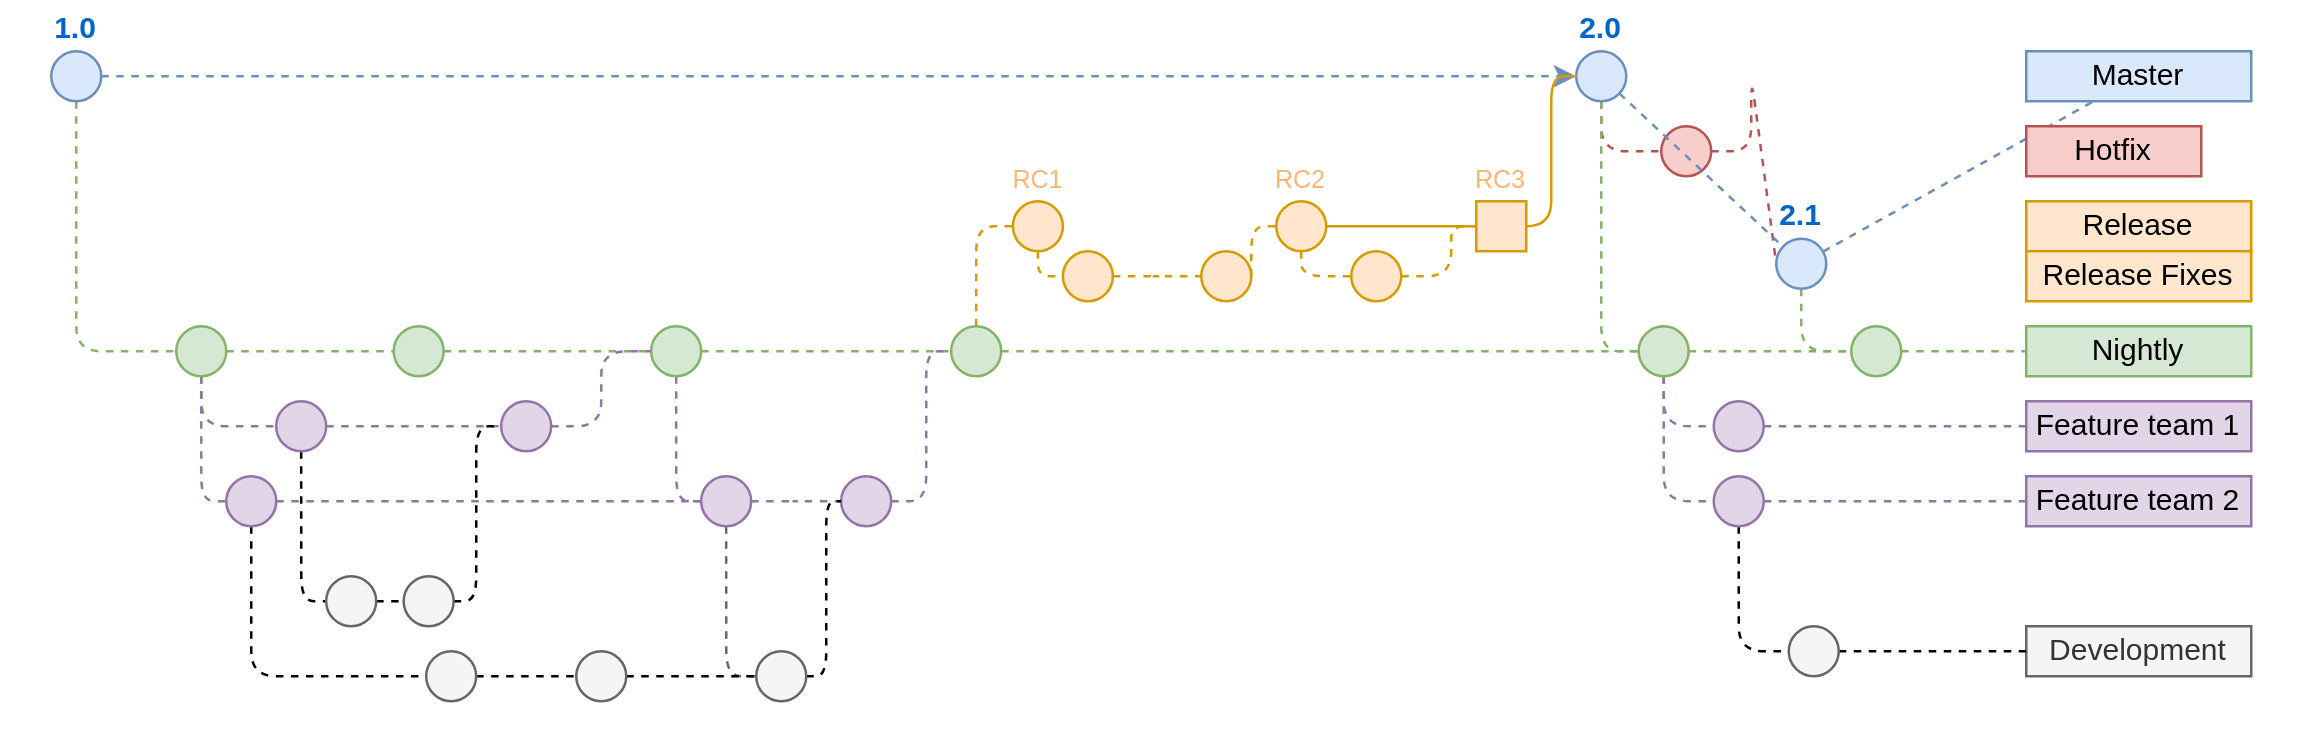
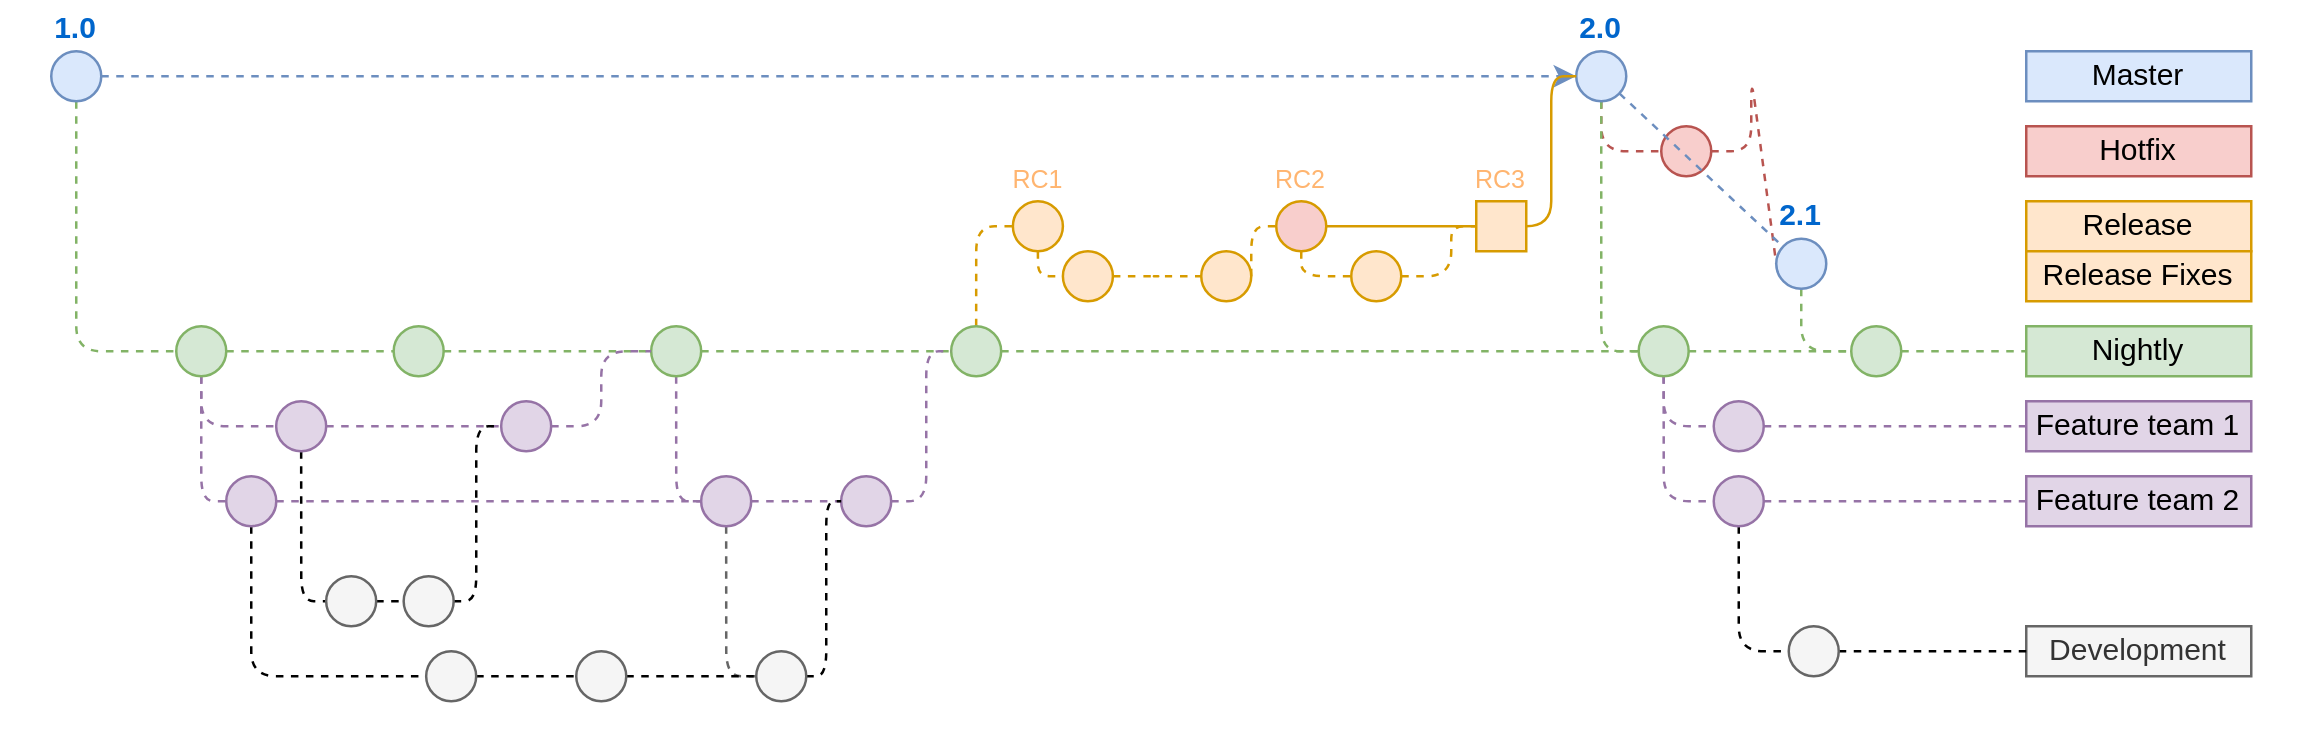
(2114, 151) -> (2139, 151)
(1926, 195) -> none
(1301, 226) -> (1301, 226)
